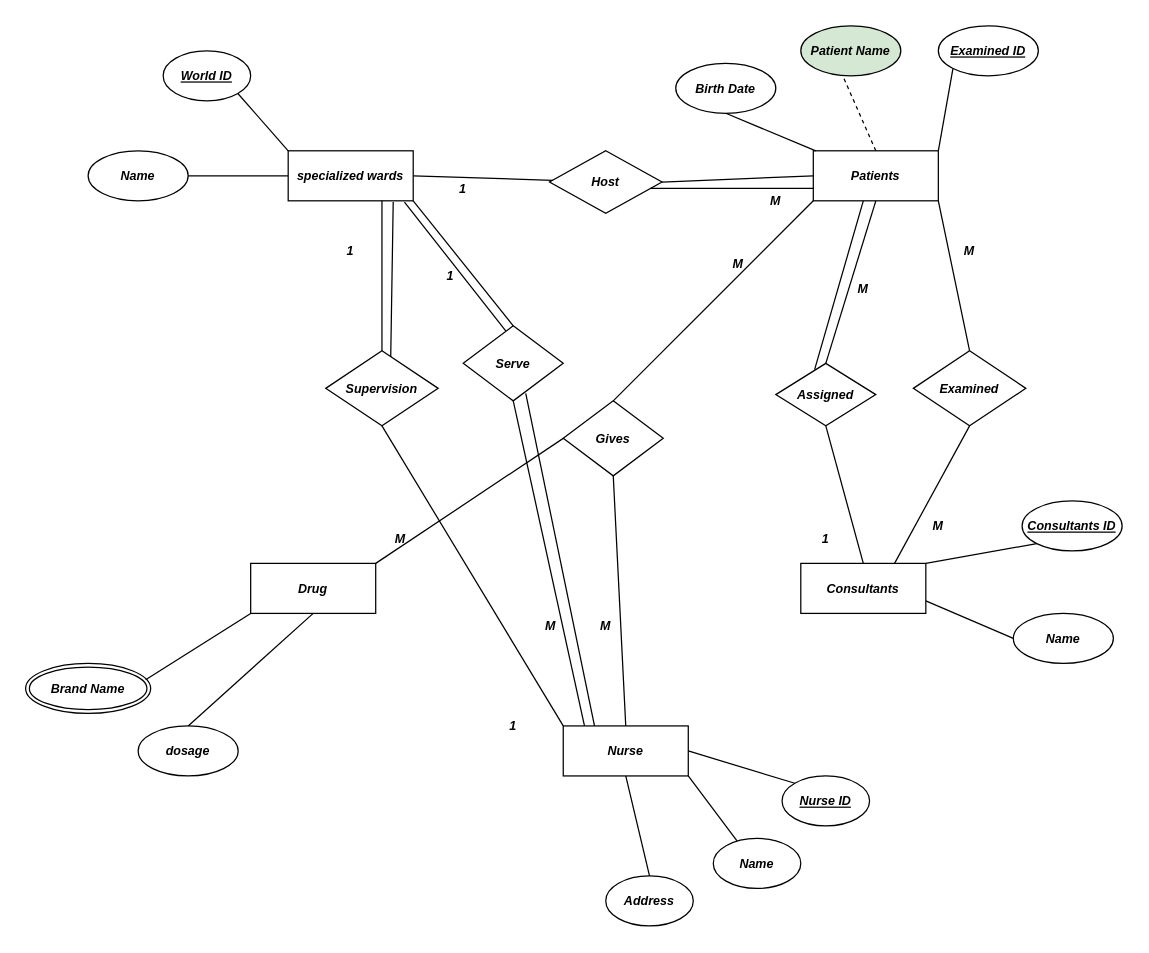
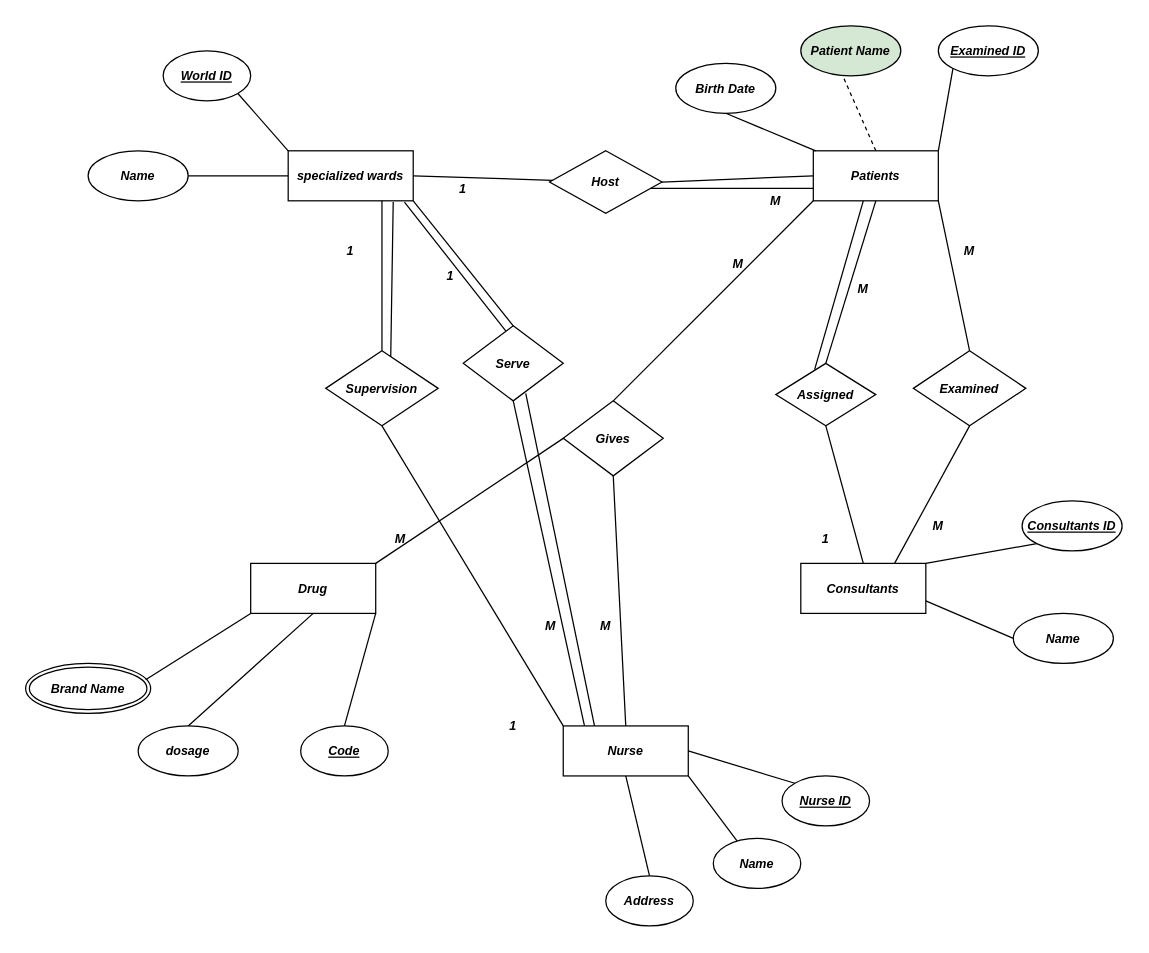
none -> (360, 669)
none -> (344, 751)
